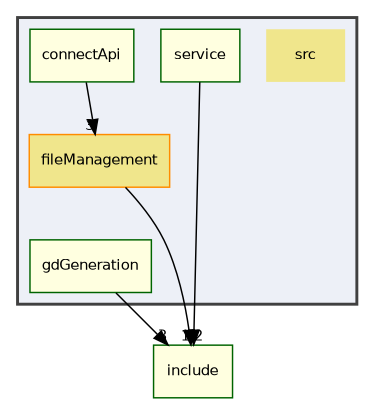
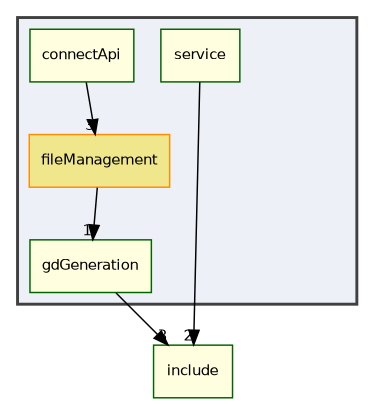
(306, 56) -> none
(170, 253) -> (96, 206)
